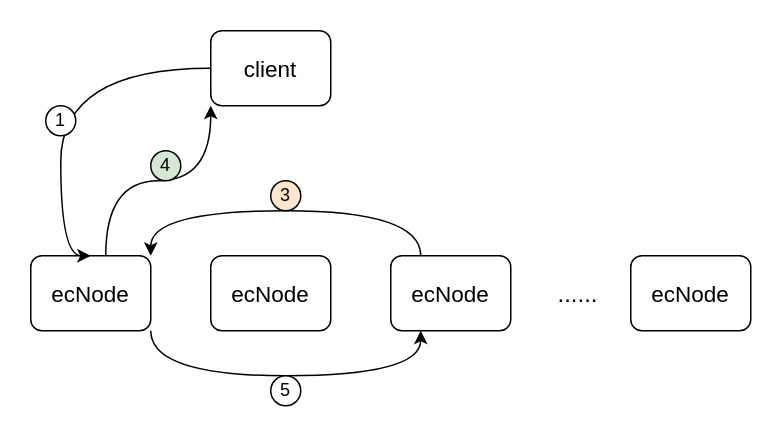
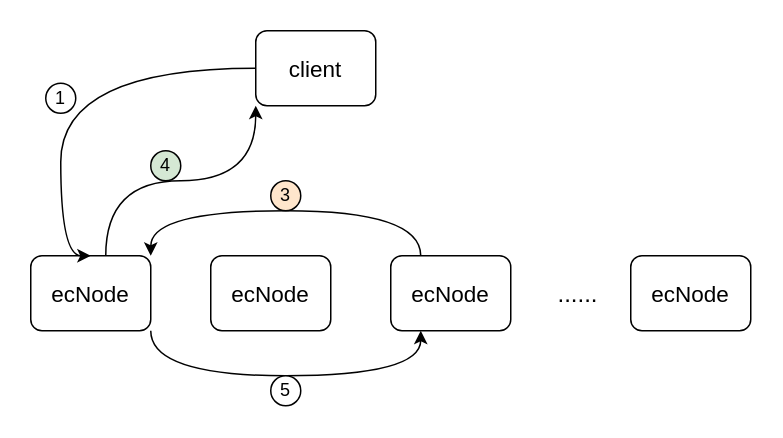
(271, 68) -> (316, 68)
(61, 121) -> (61, 98)
